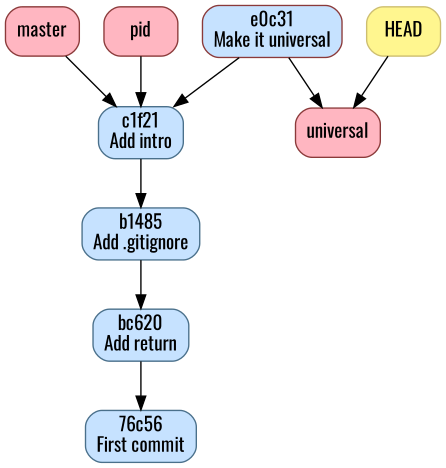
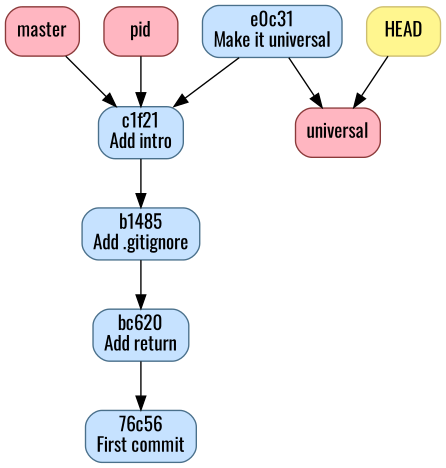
(272, 31) -> (272, 31)
